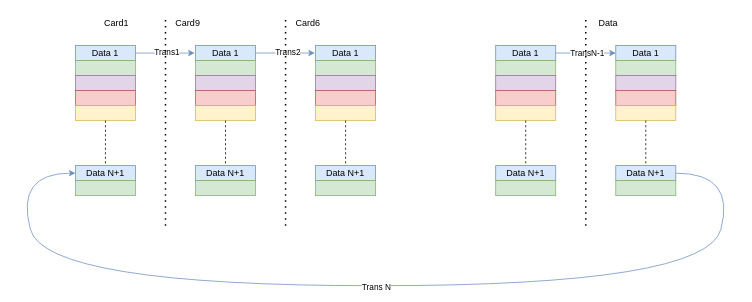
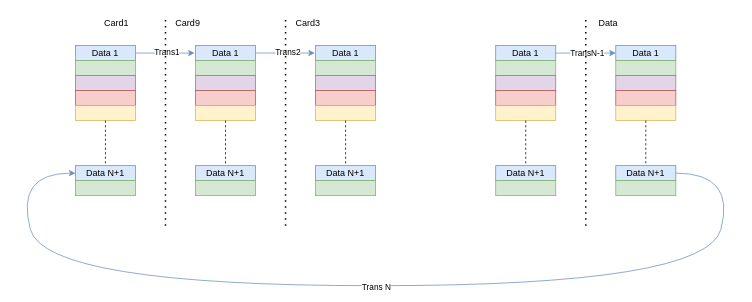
(308, 23) -> (308, 23)
